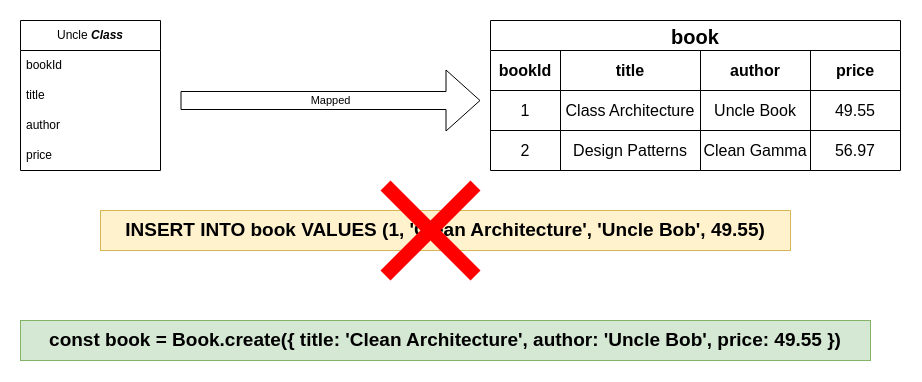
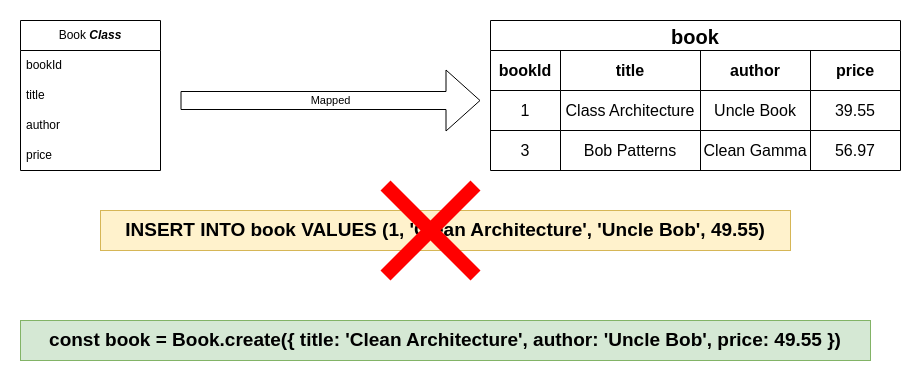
(91, 36) -> (91, 36)
(856, 111) -> (856, 111)
(526, 151) -> (526, 151)
(631, 151) -> (631, 151)
